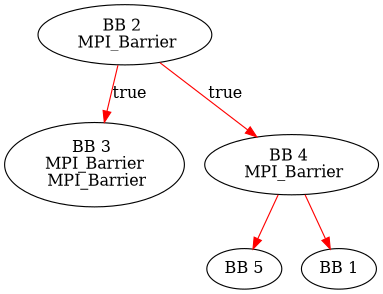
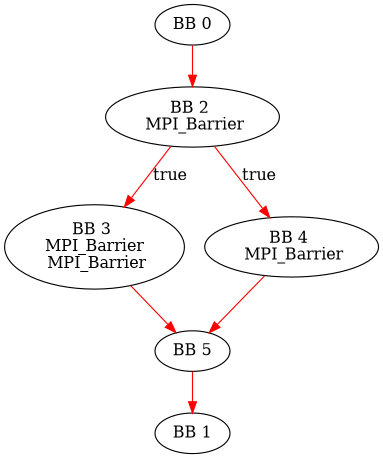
none -> (192, 25)
(315, 217) -> (192, 387)
none -> (149, 305)
